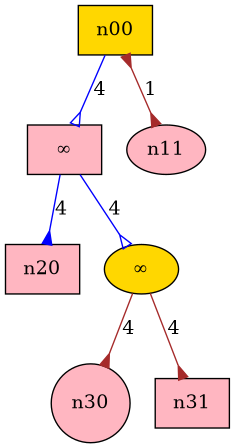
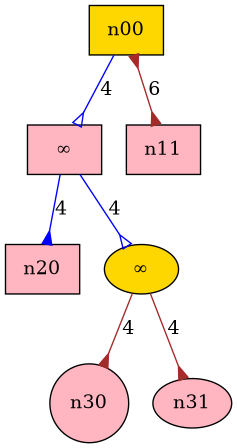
(151, 90) -> (155, 90)
(166, 150) -> (163, 150)
(192, 403) -> (192, 403)
